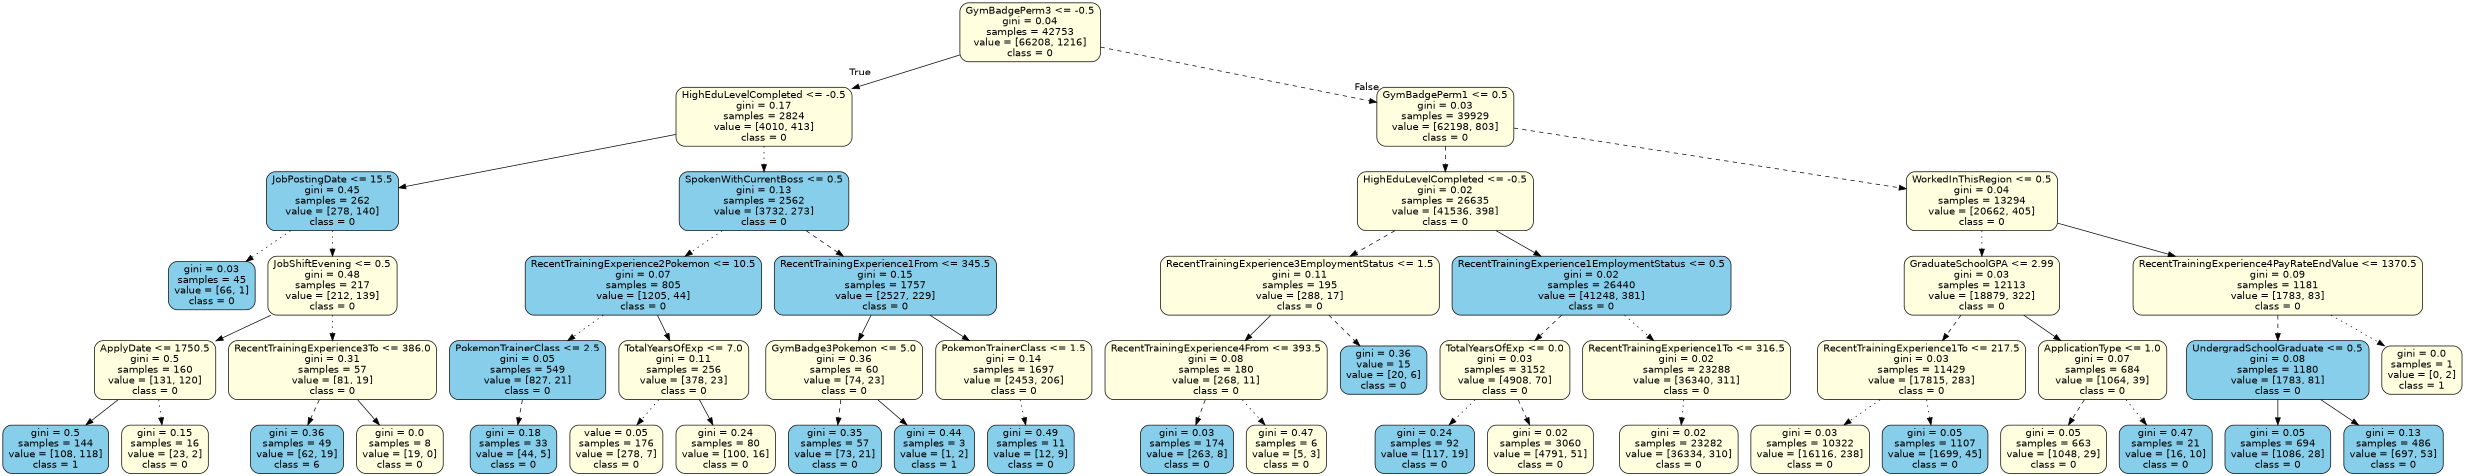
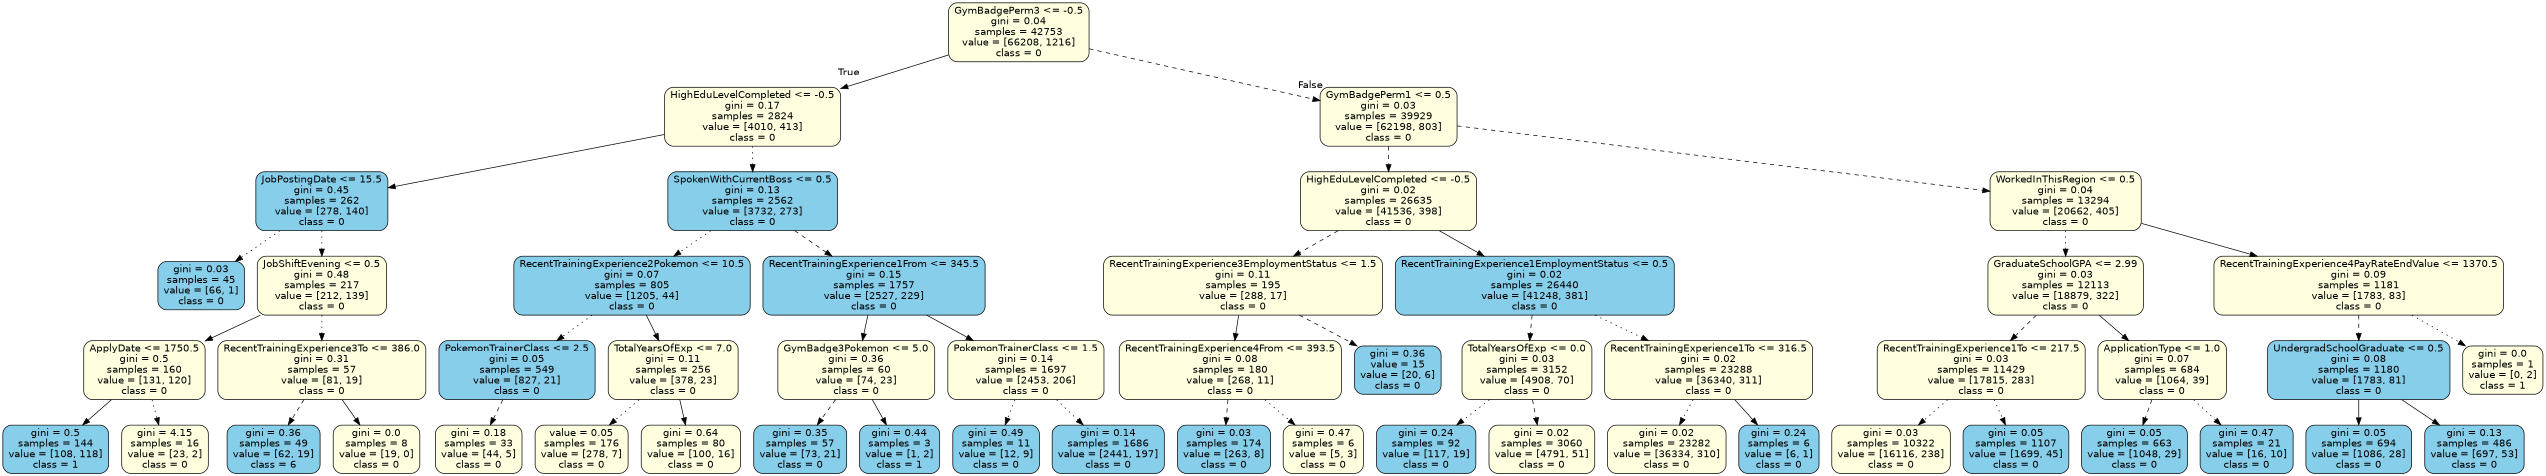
(165, 449) -> (165, 449)
(513, 449) -> (479, 449)
(726, 449) -> (691, 449)
none -> (1108, 449)
none -> (1779, 449)
(2054, 449) -> (2134, 449)
